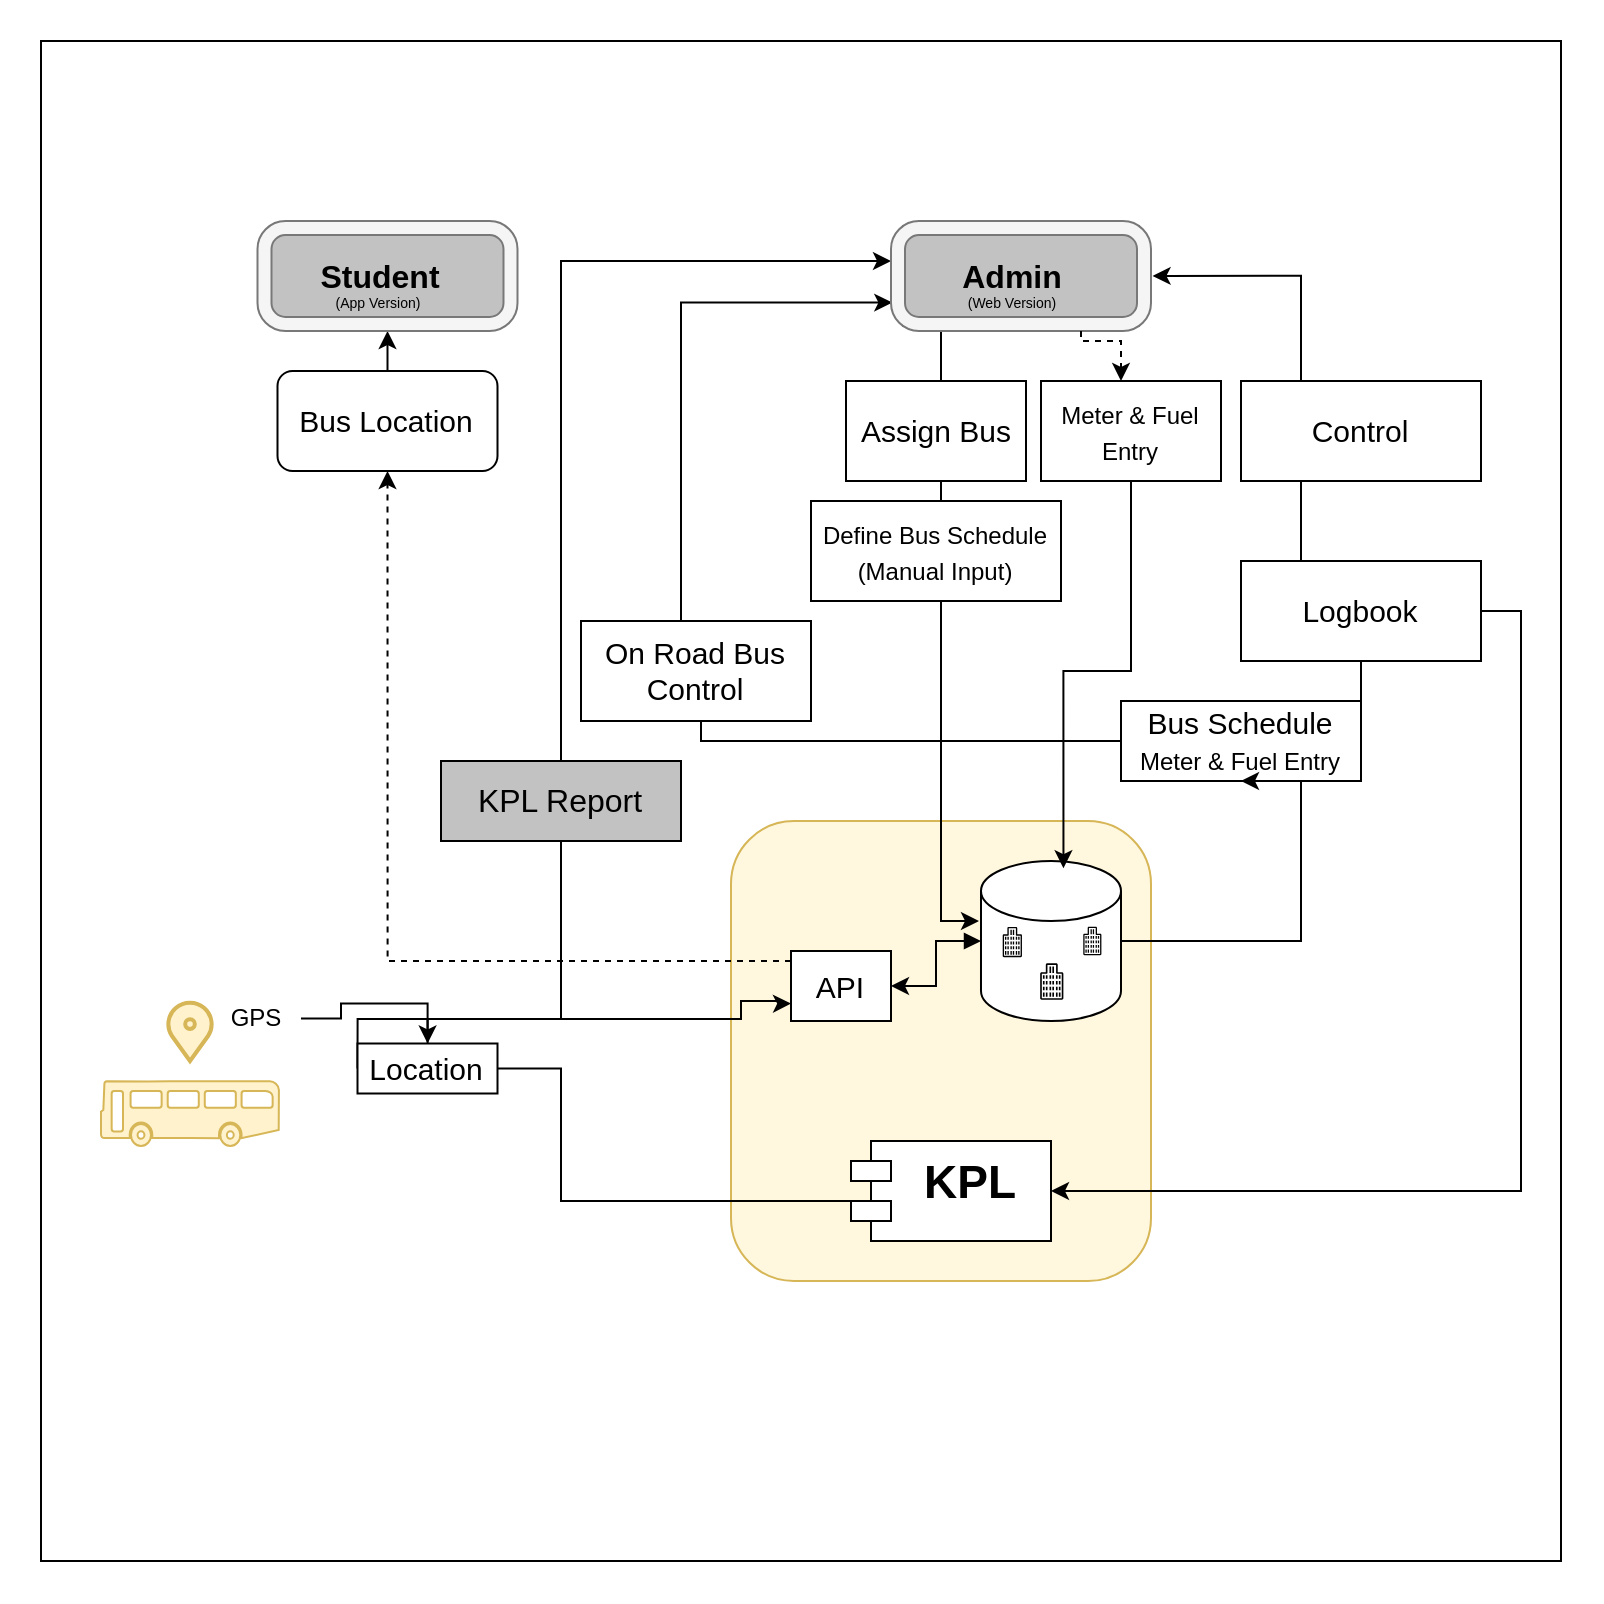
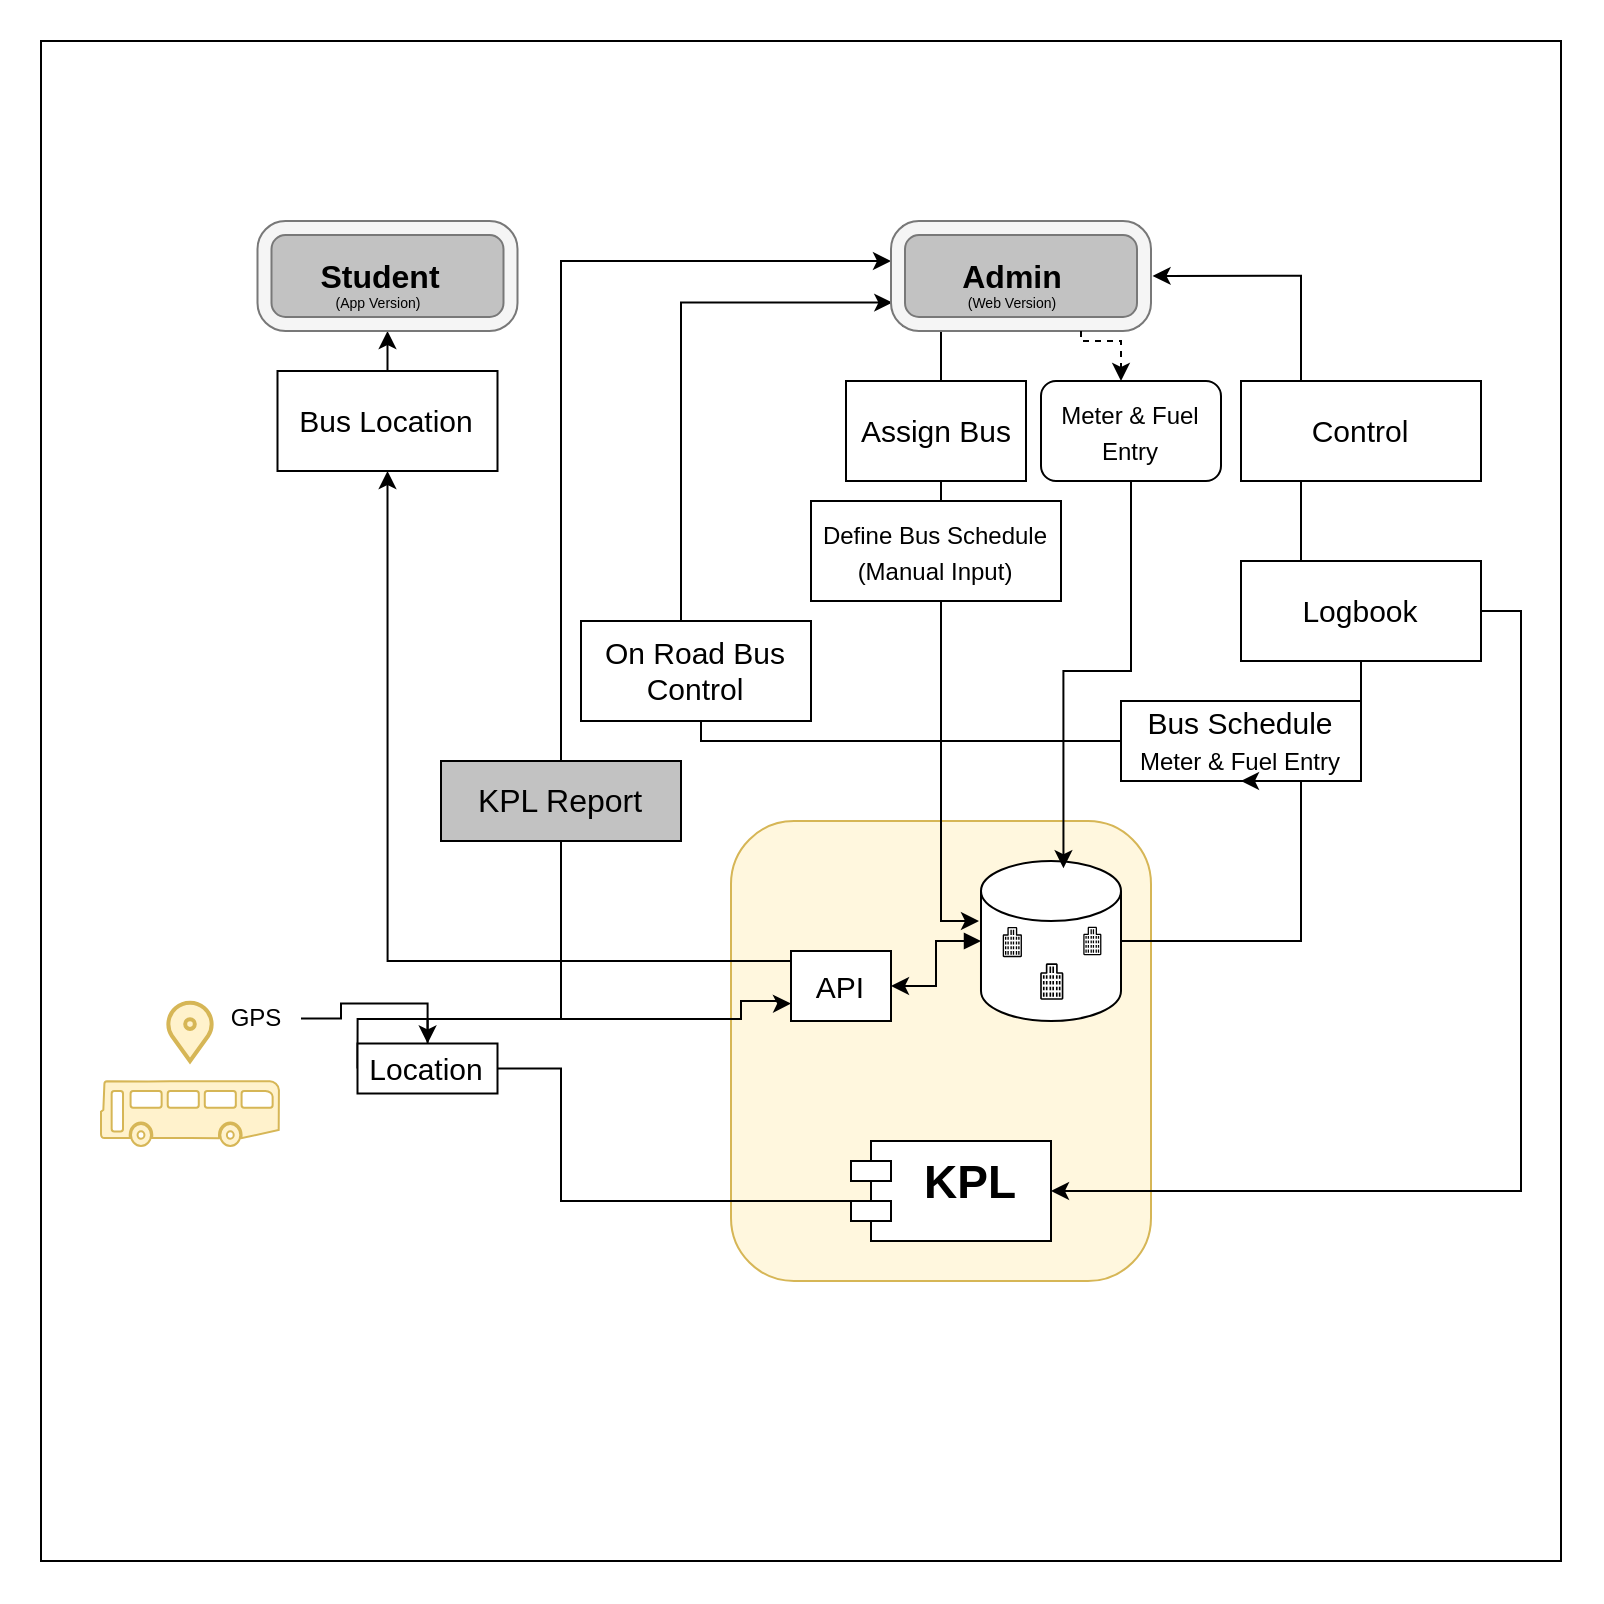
(388, 421) -> (388, 421)
(1131, 431) -> (1131, 431)
(388, 923) -> (388, 923)
